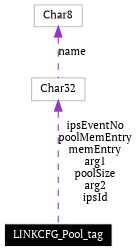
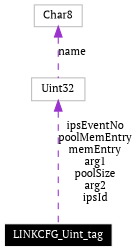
(58, 89) -> (58, 89)
(58, 235) -> (58, 235)
